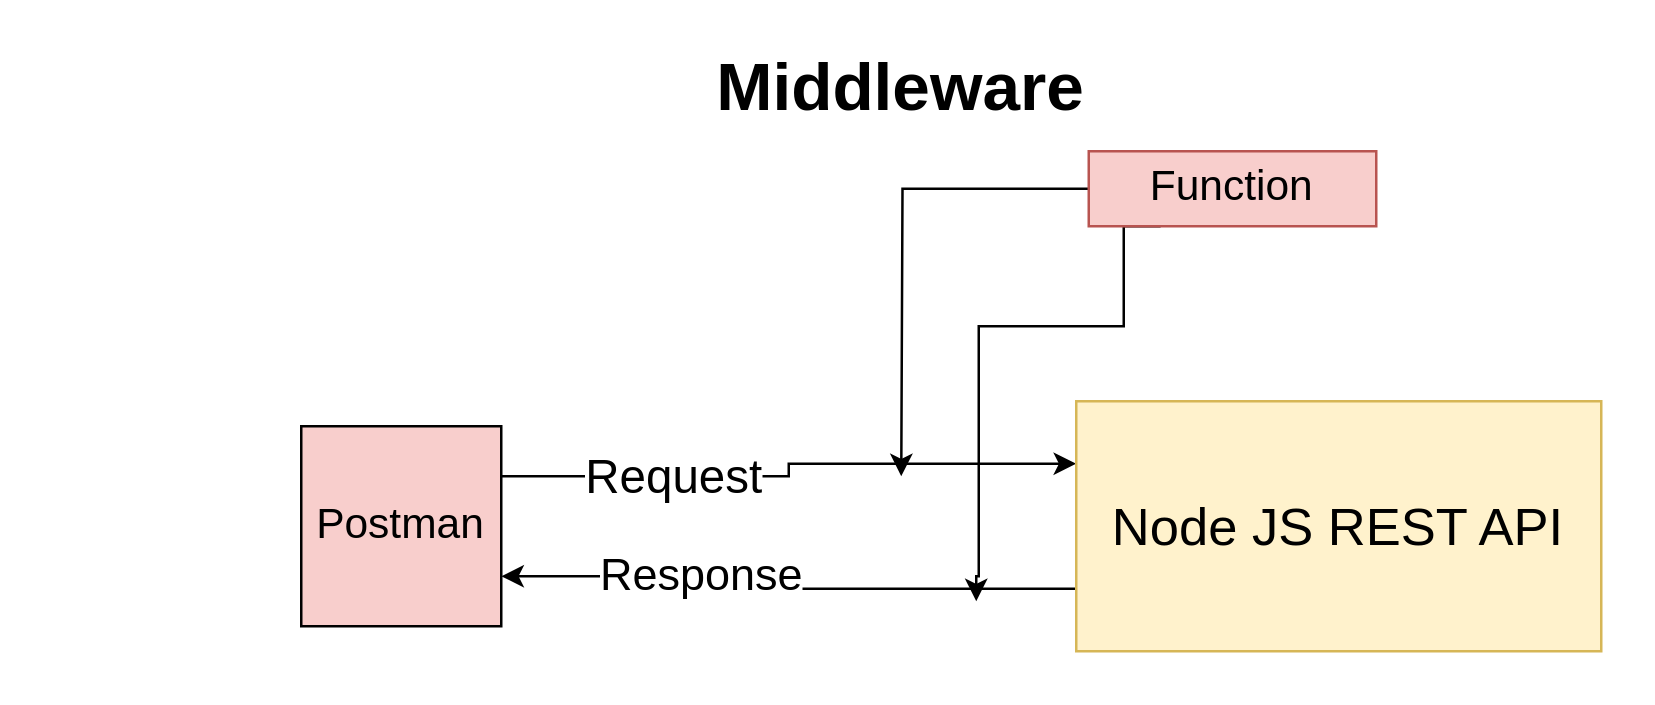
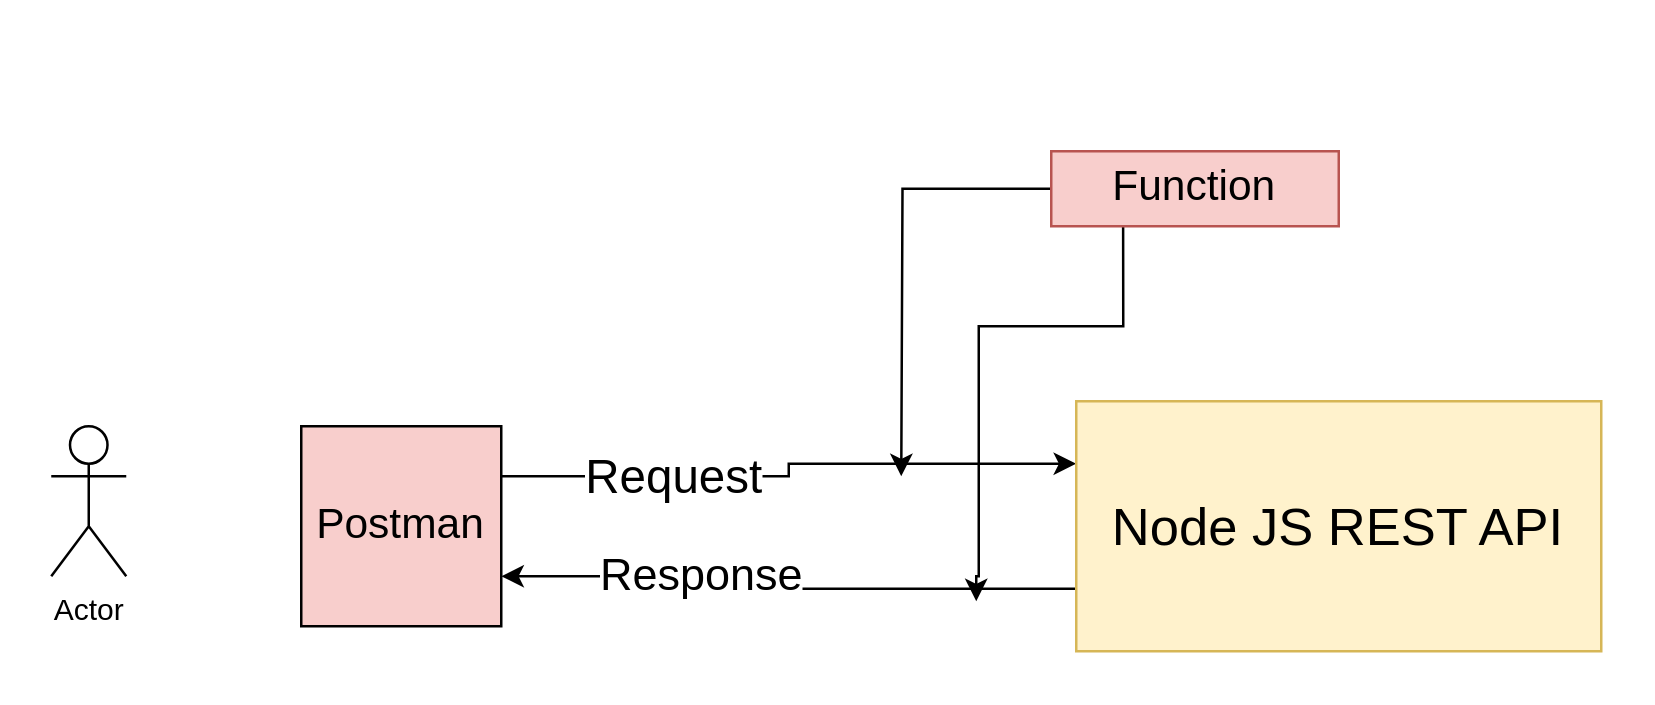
(901, 89) -> none
(1233, 189) -> (1195, 189)
none -> (89, 501)
